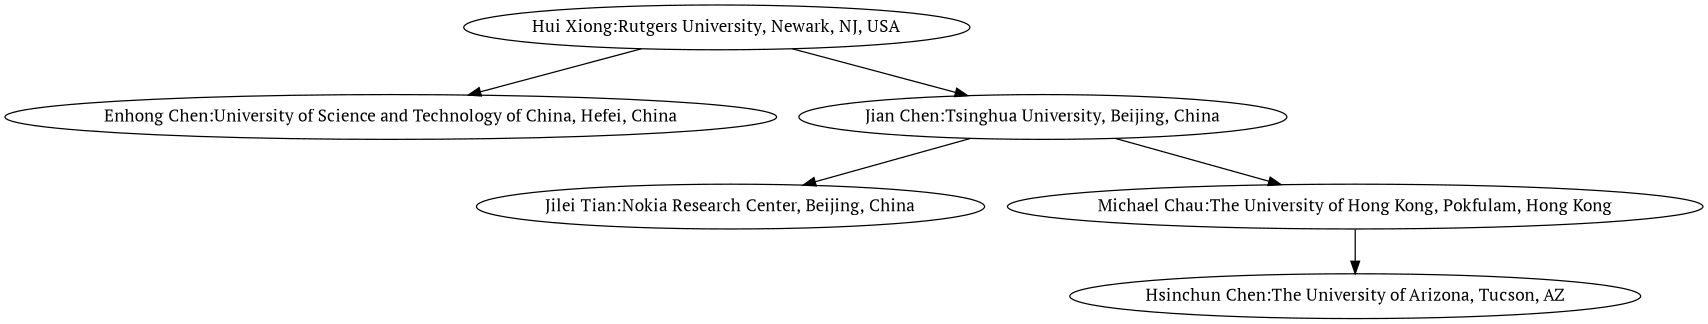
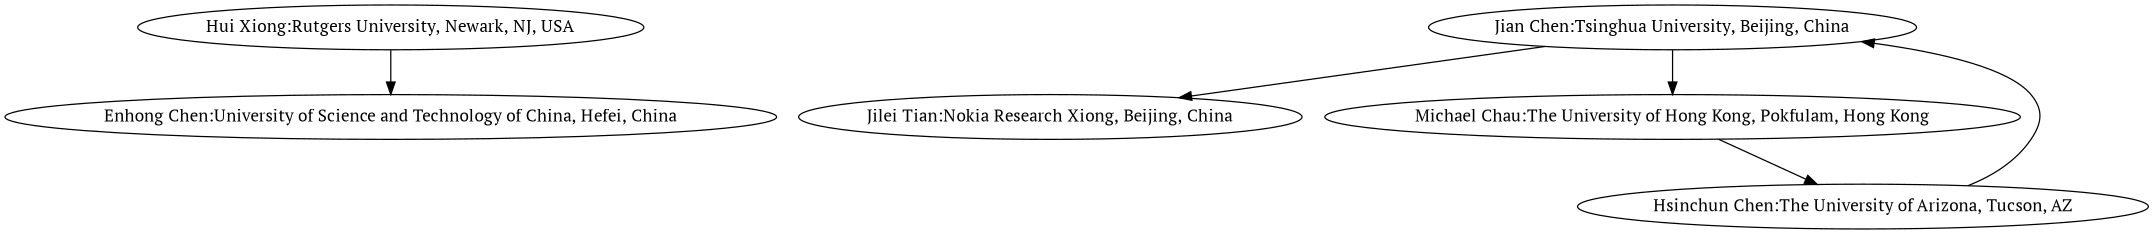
(874, 71) -> (2016, 82)
(731, 207) -> (1050, 117)
